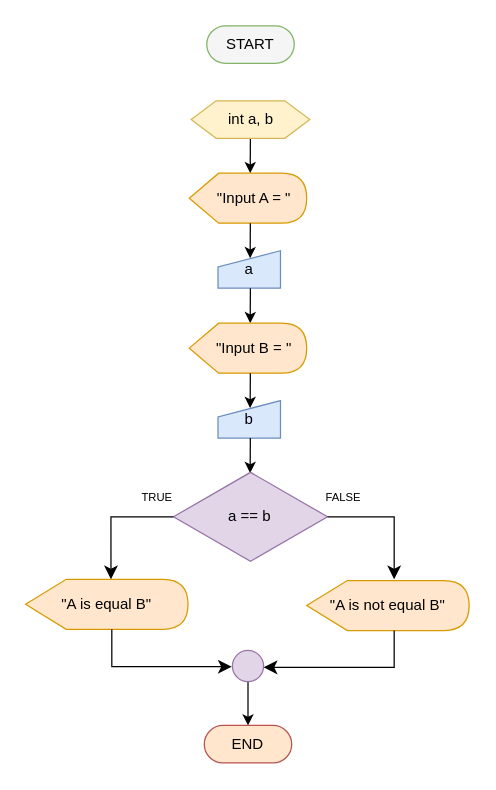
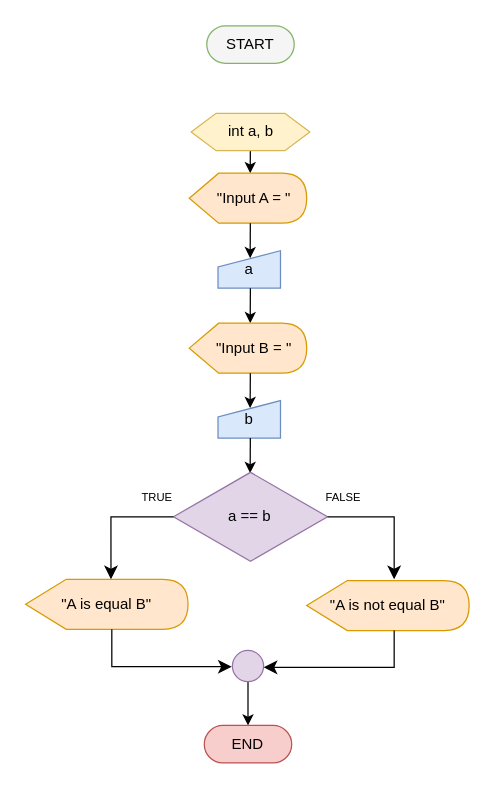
(251, 119) -> (251, 132)
(248, 744) -> (248, 744)
